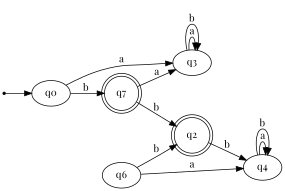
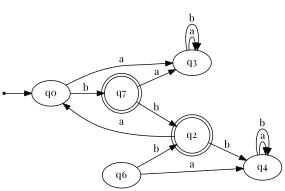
none -> (119, 132)
